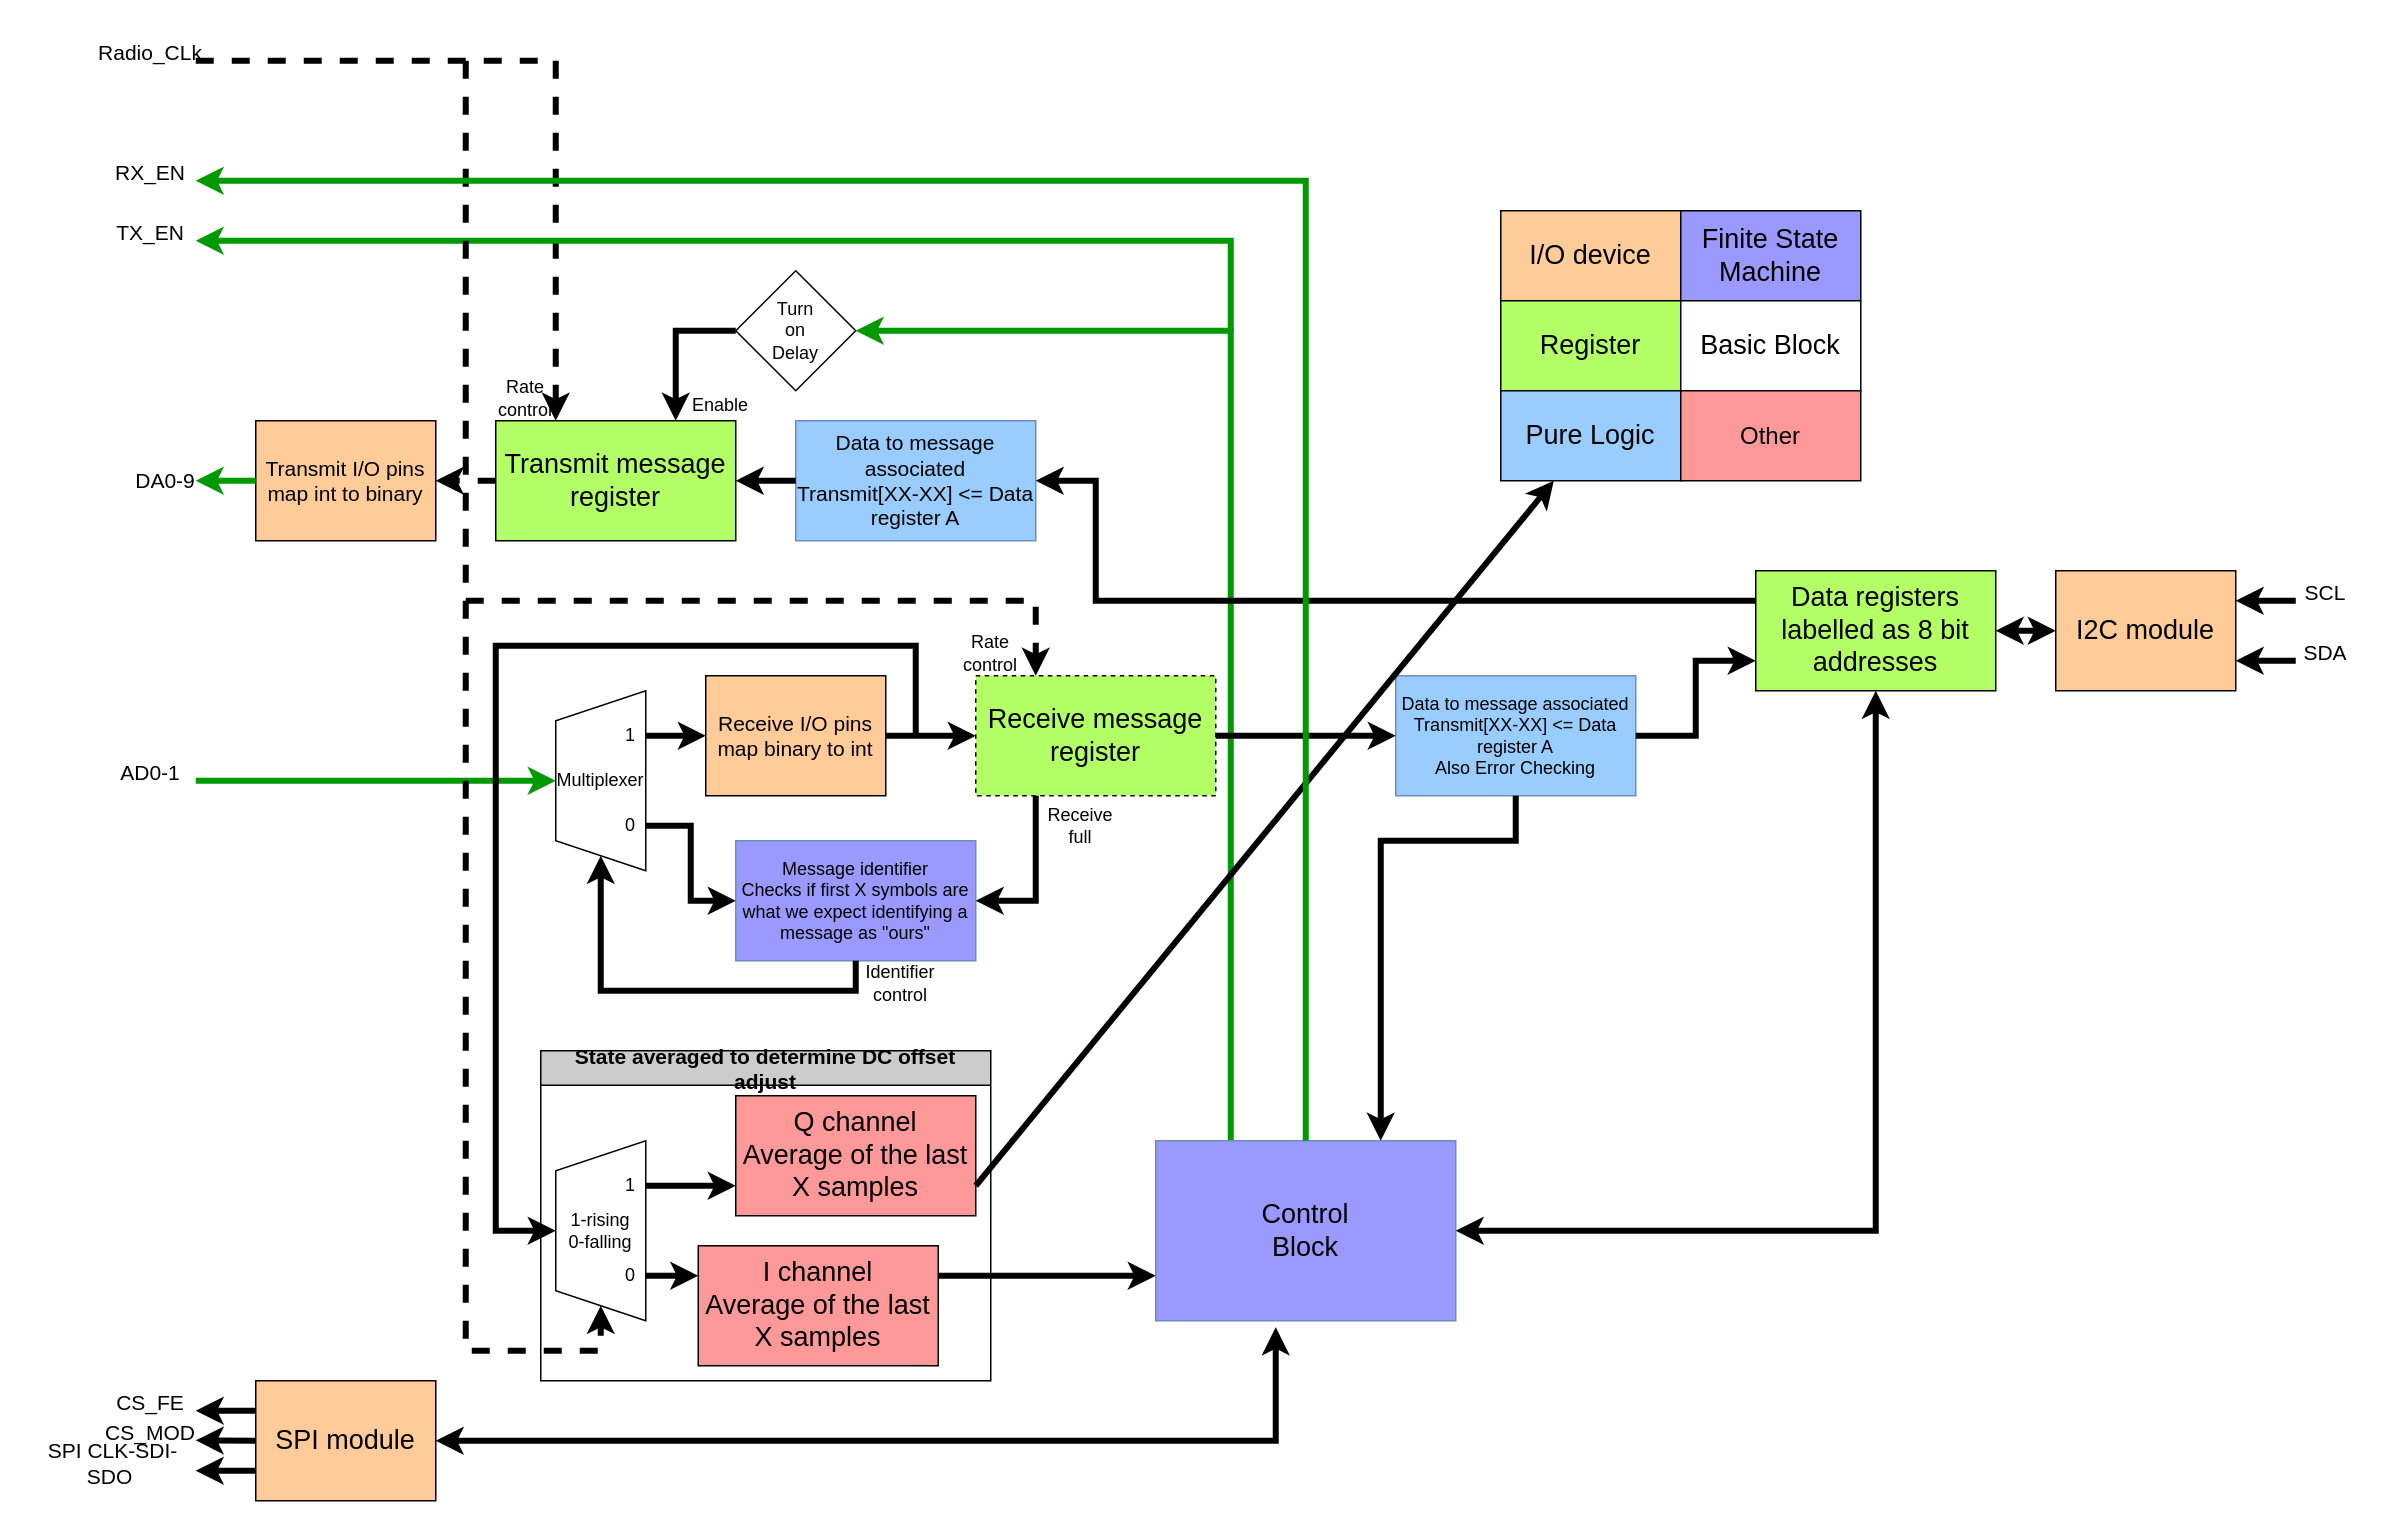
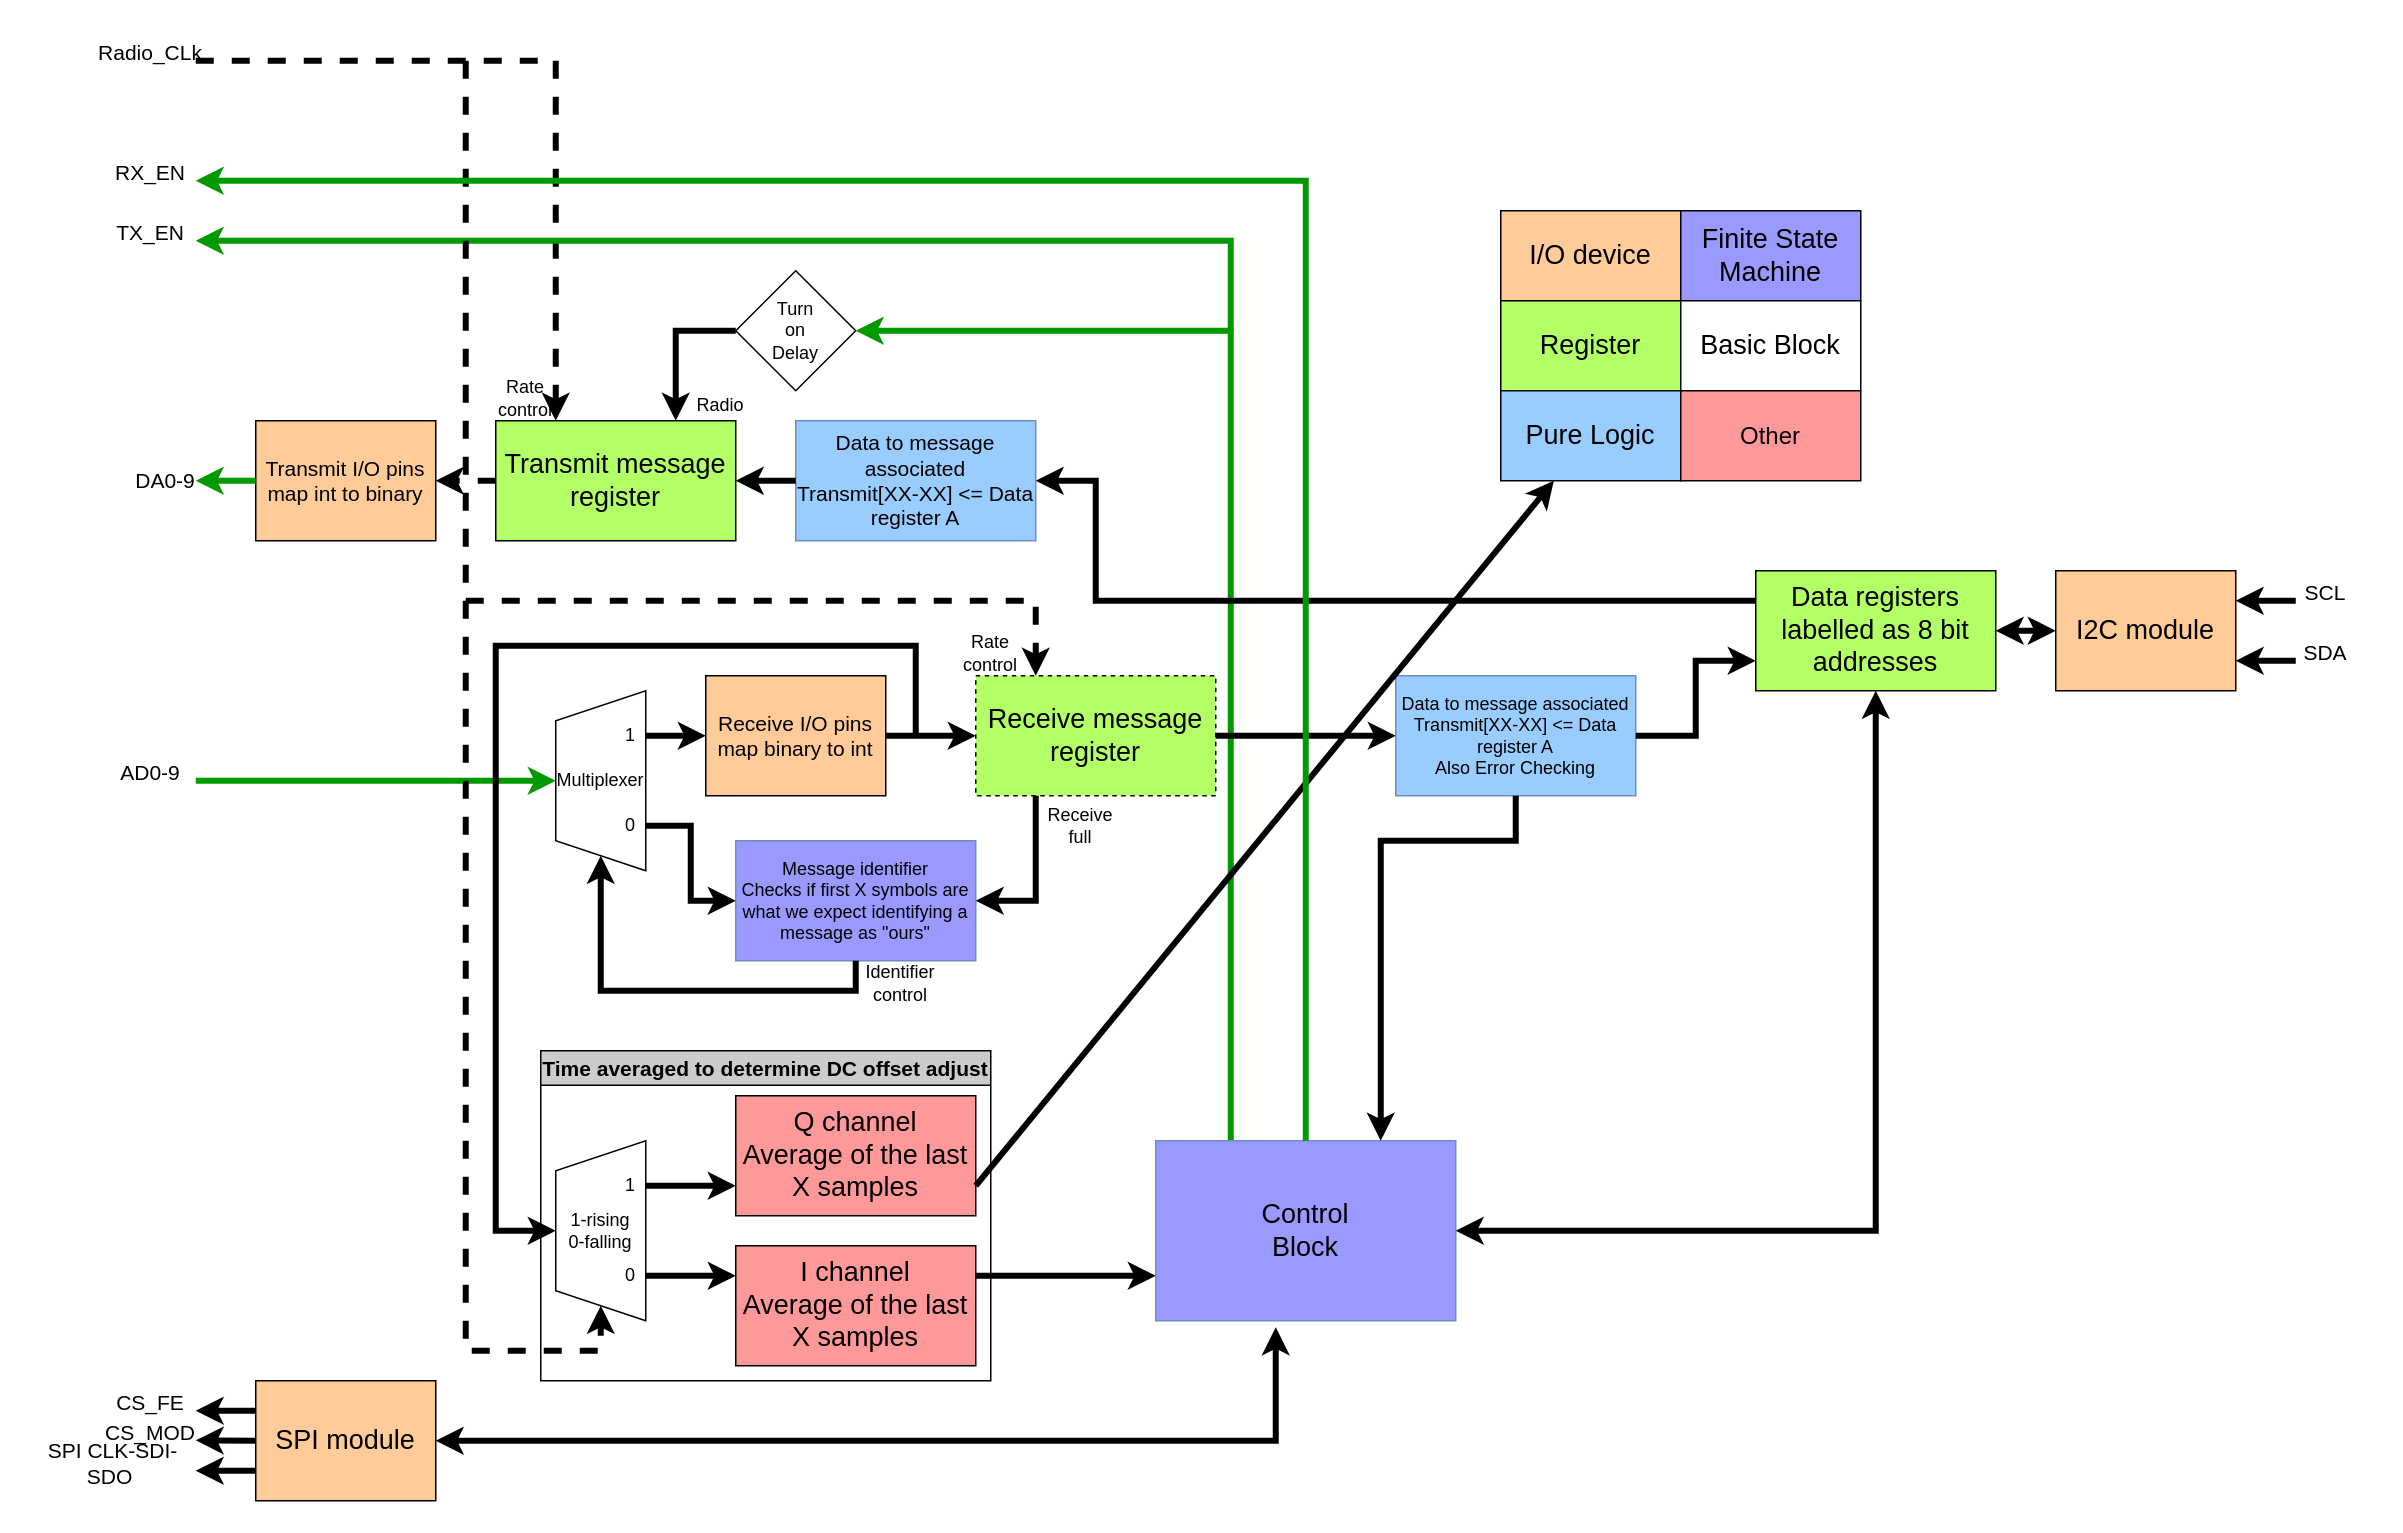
(721, 406) -> (721, 406)
(151, 773) -> (151, 773)
(766, 1069) -> (766, 1069)
(818, 1306) -> (856, 1306)
